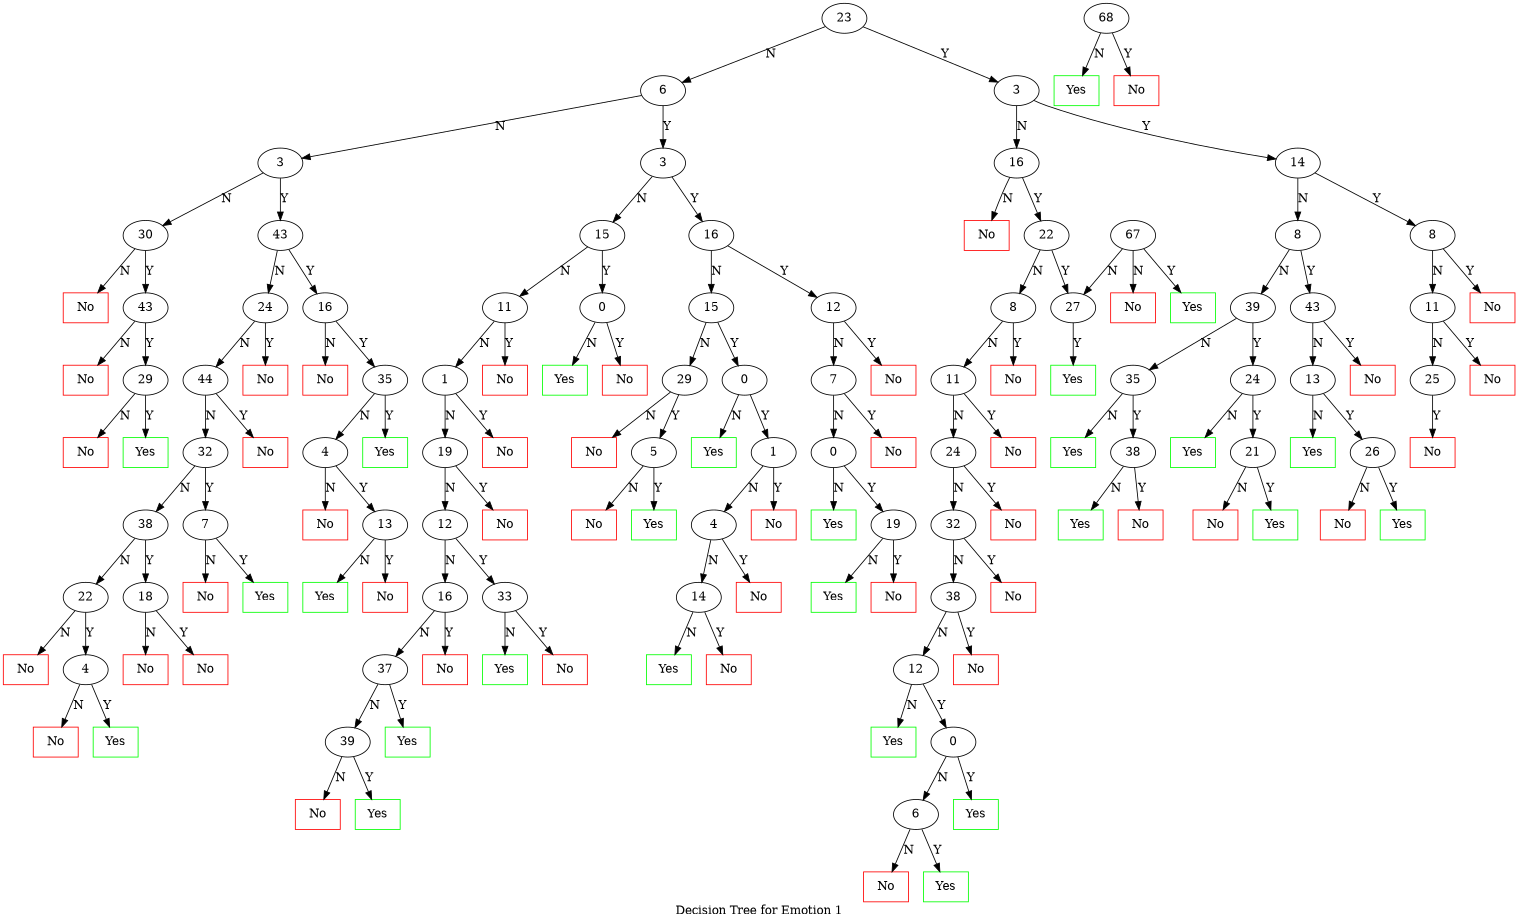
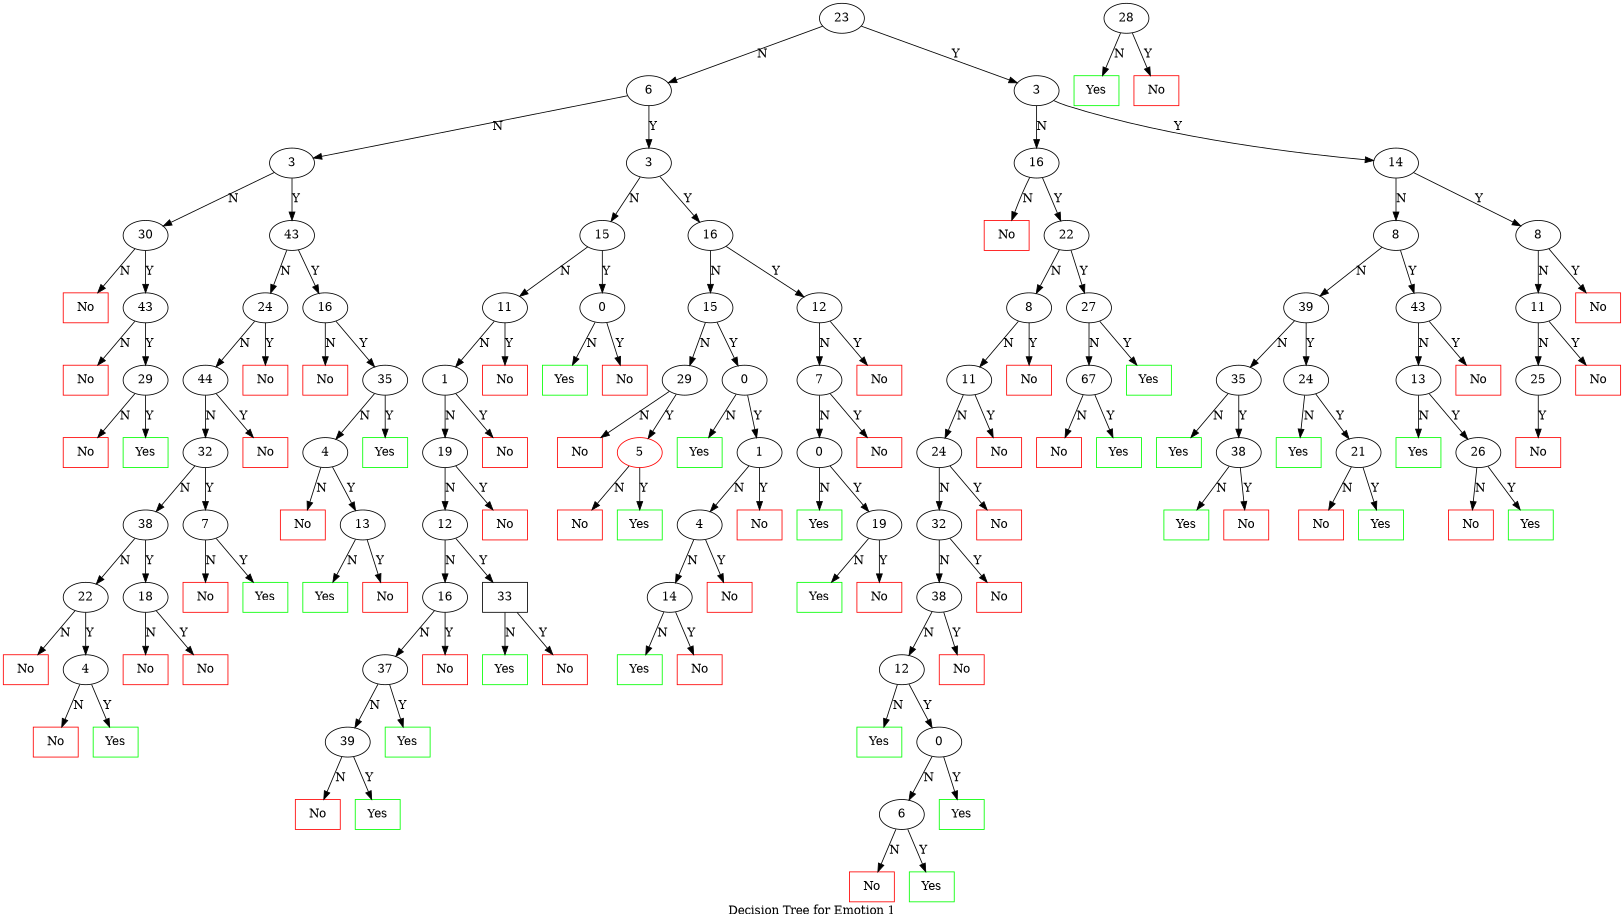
(1106, 18) -> (1126, 18)
(1106, 268) -> (1089, 340)
(654, 453) -> (640, 453)
(505, 597) -> (505, 597)
